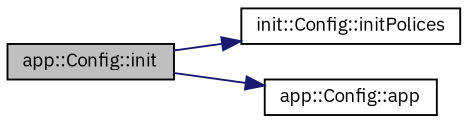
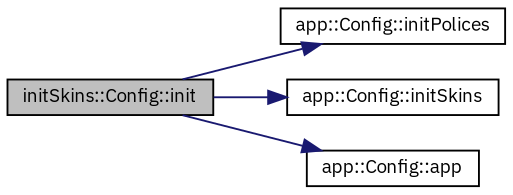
(351, 26) -> (393, 26)
(91, 62) -> (110, 97)
none -> (393, 97)
